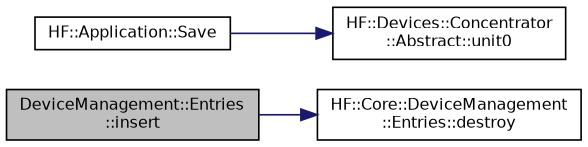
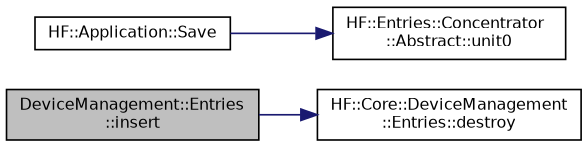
(449, 33) -> (449, 33)
